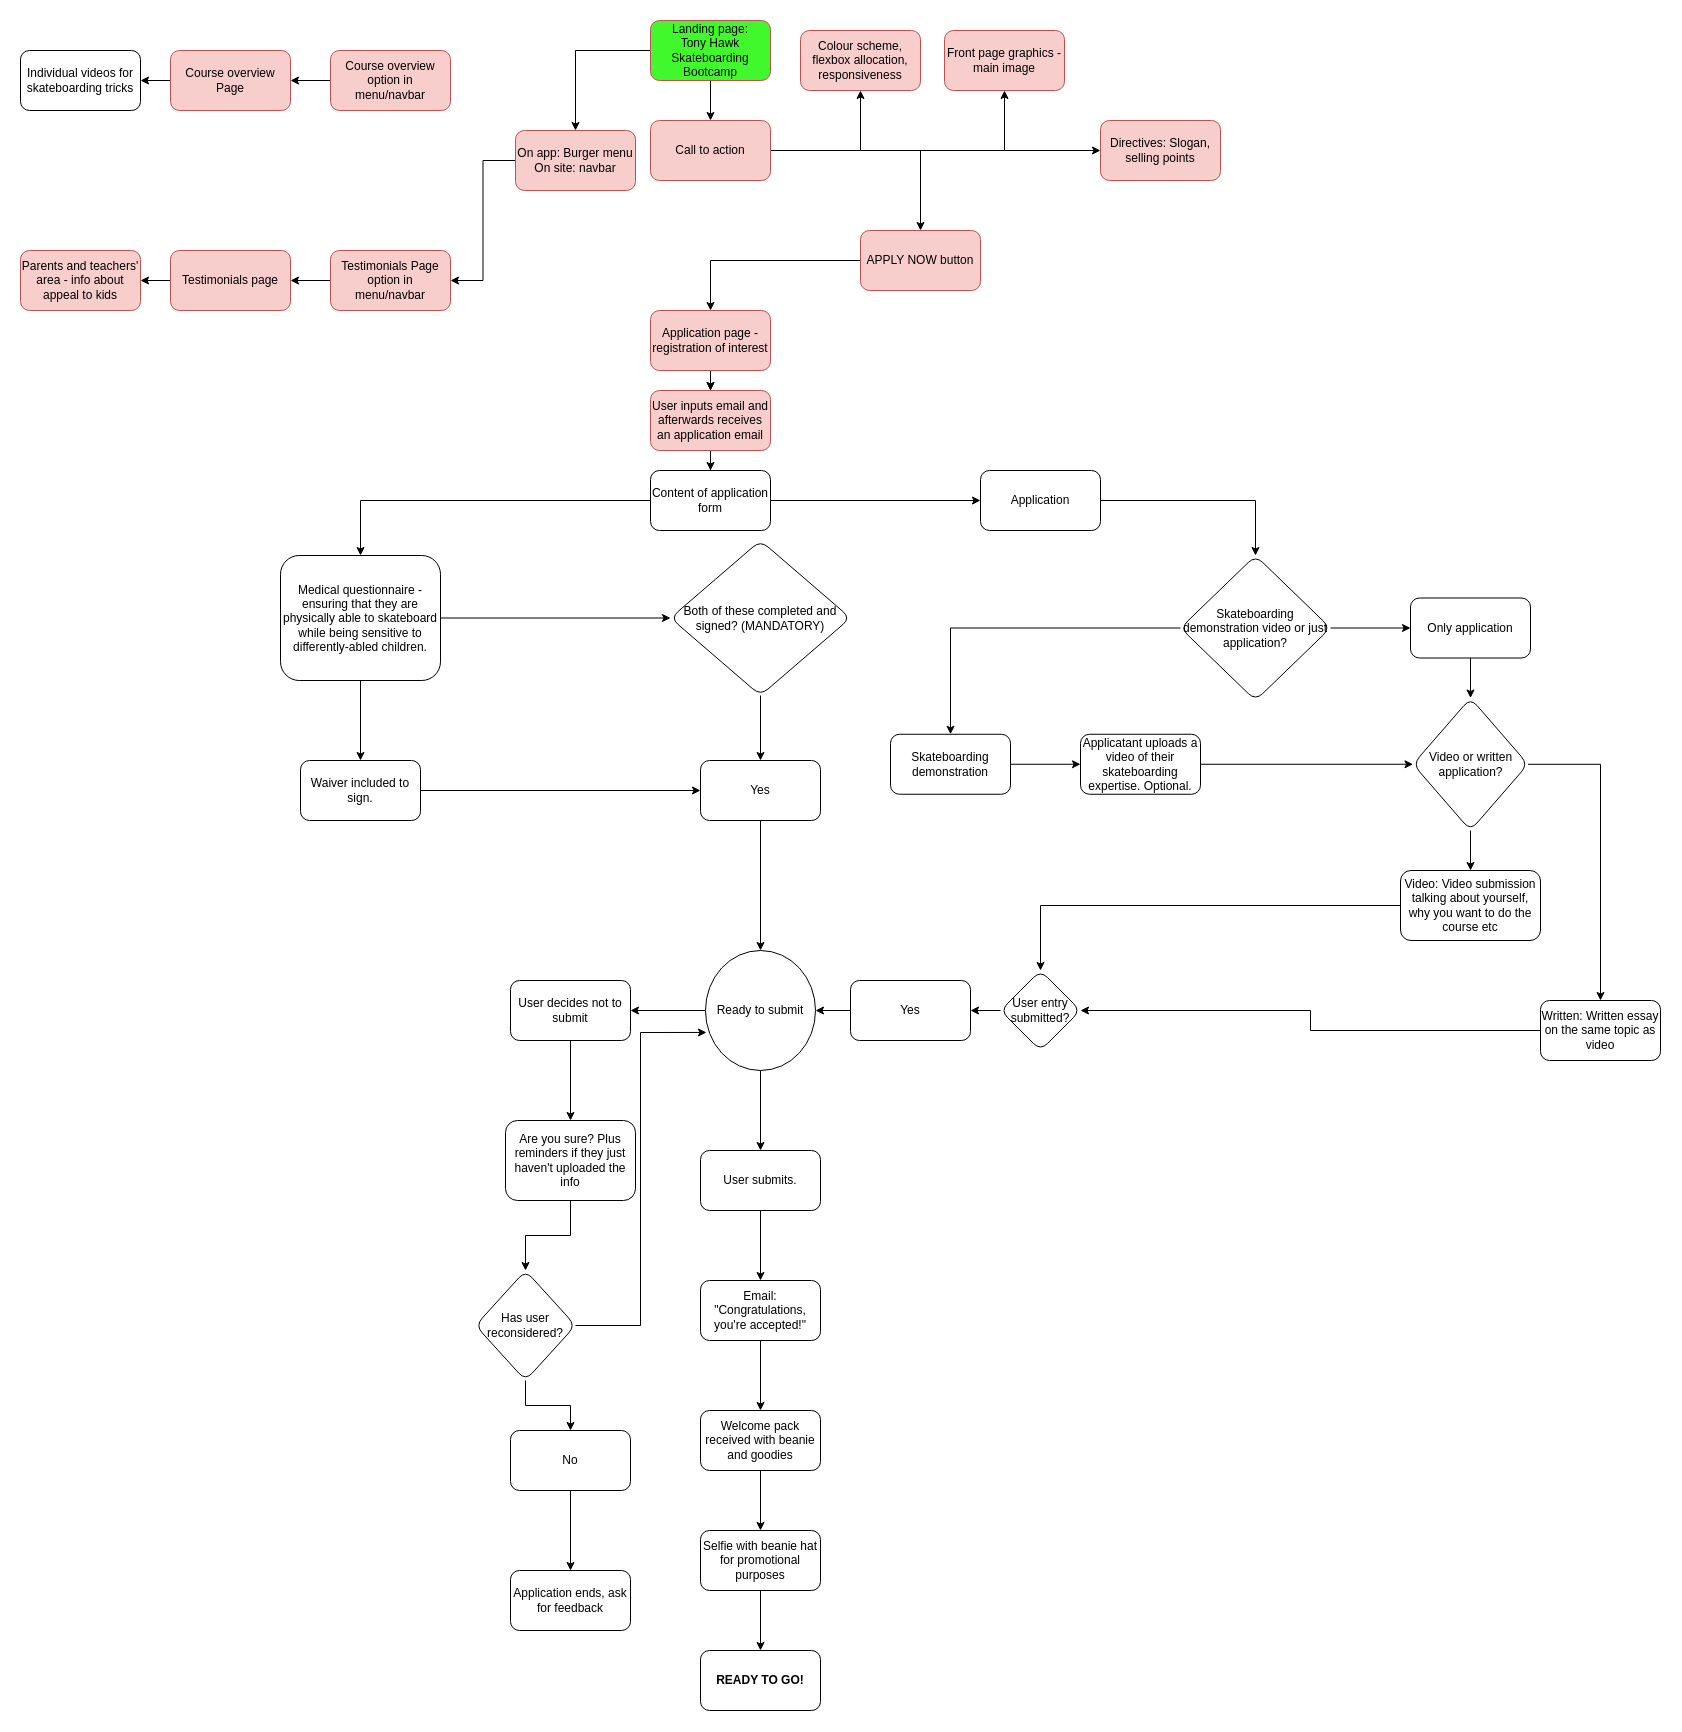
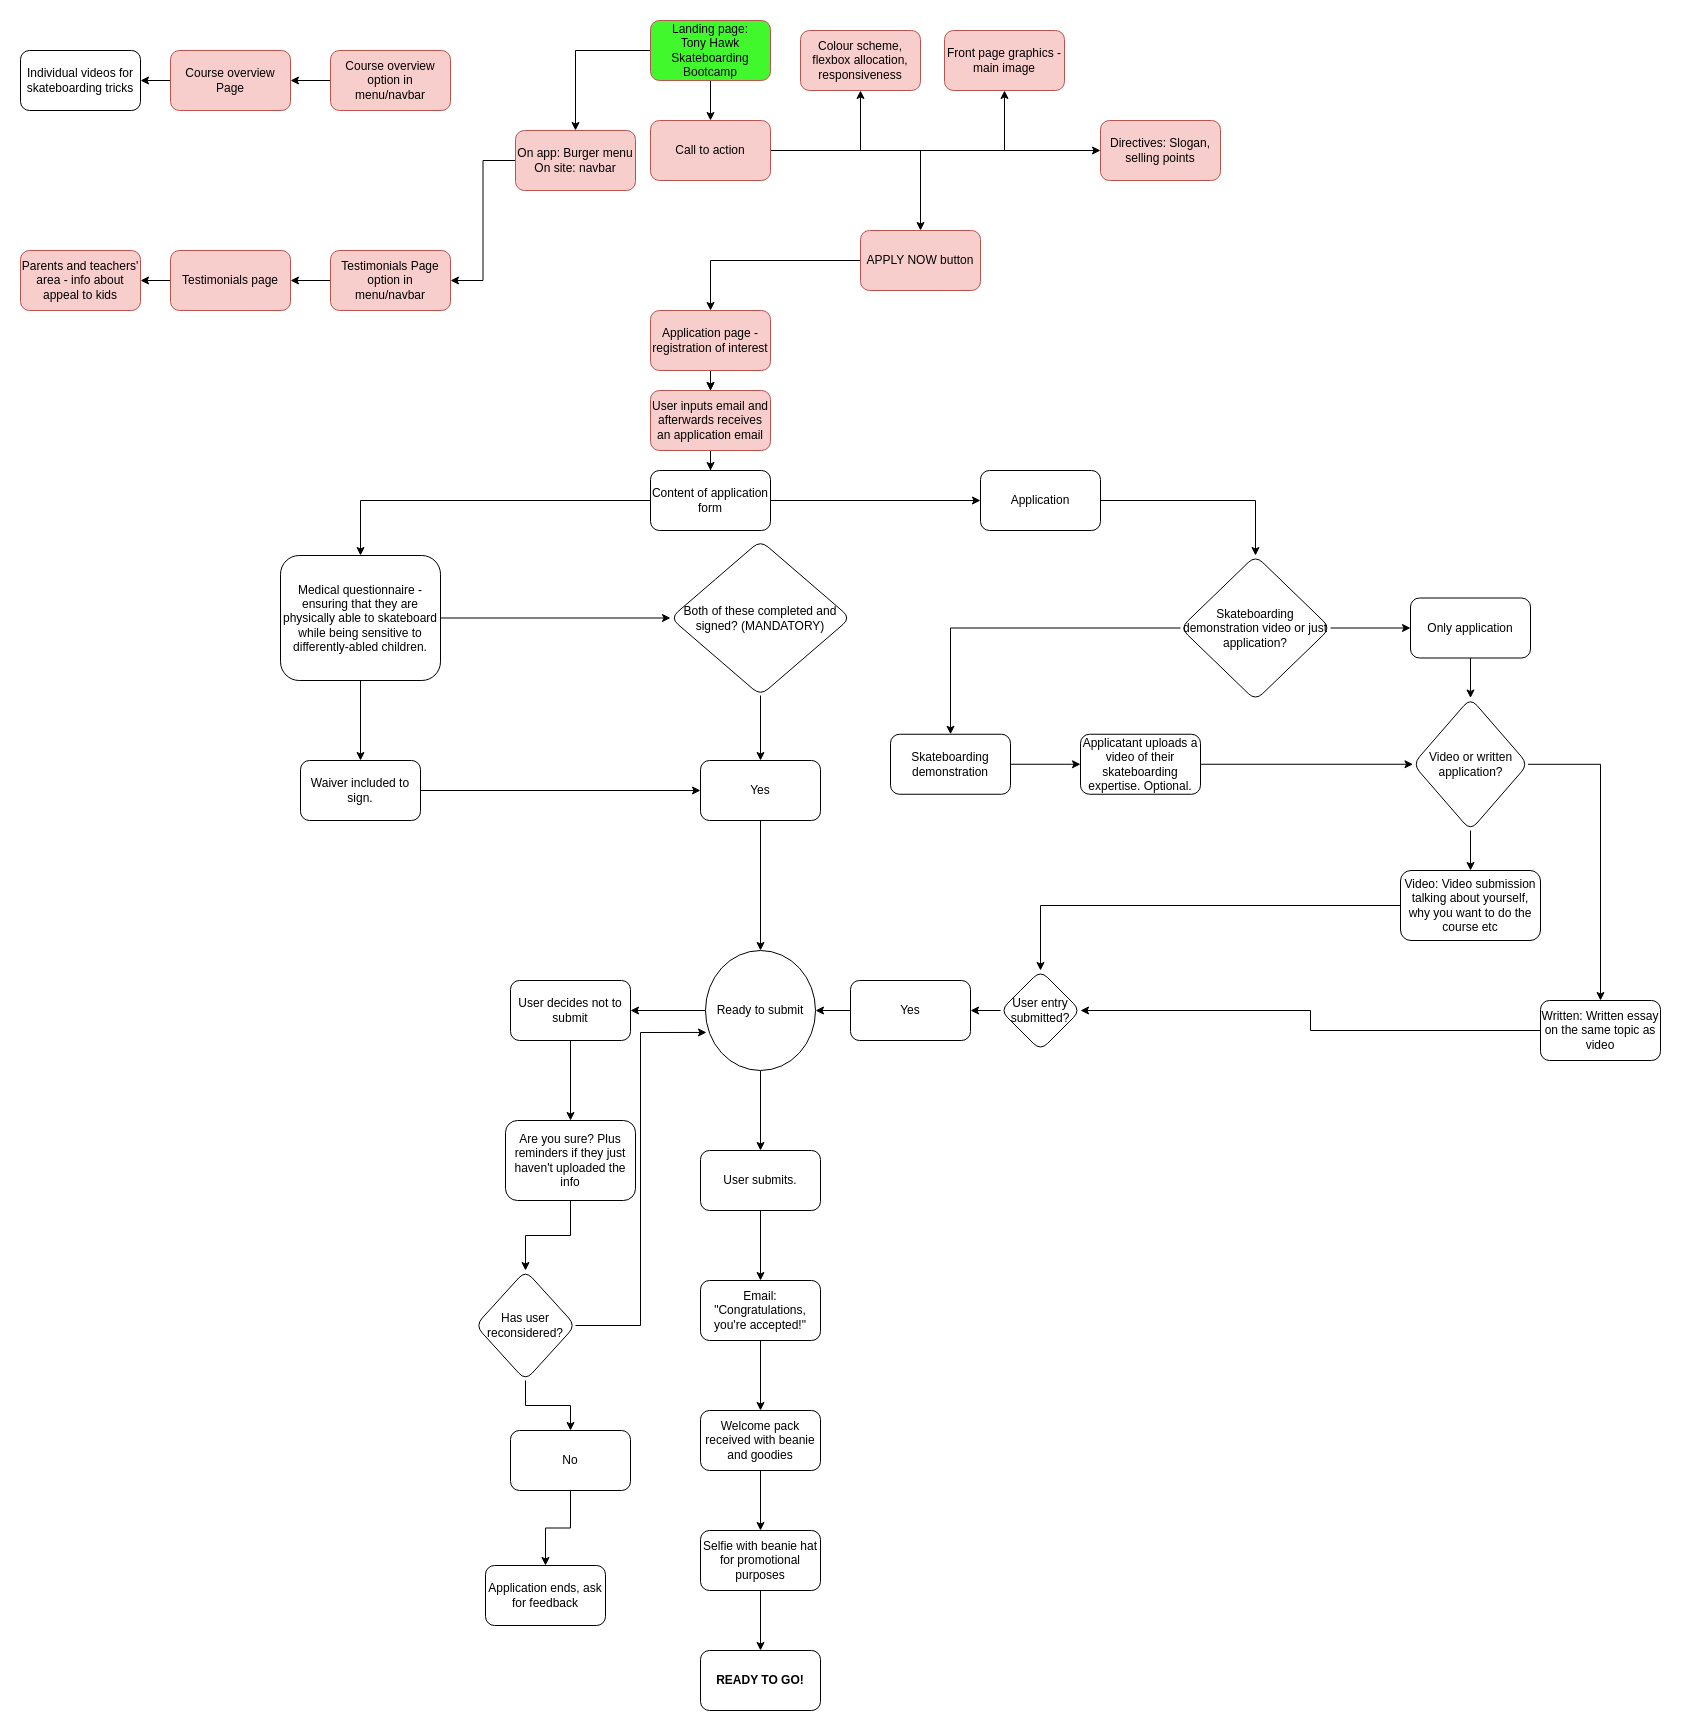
(571, 1601) -> (546, 1596)
